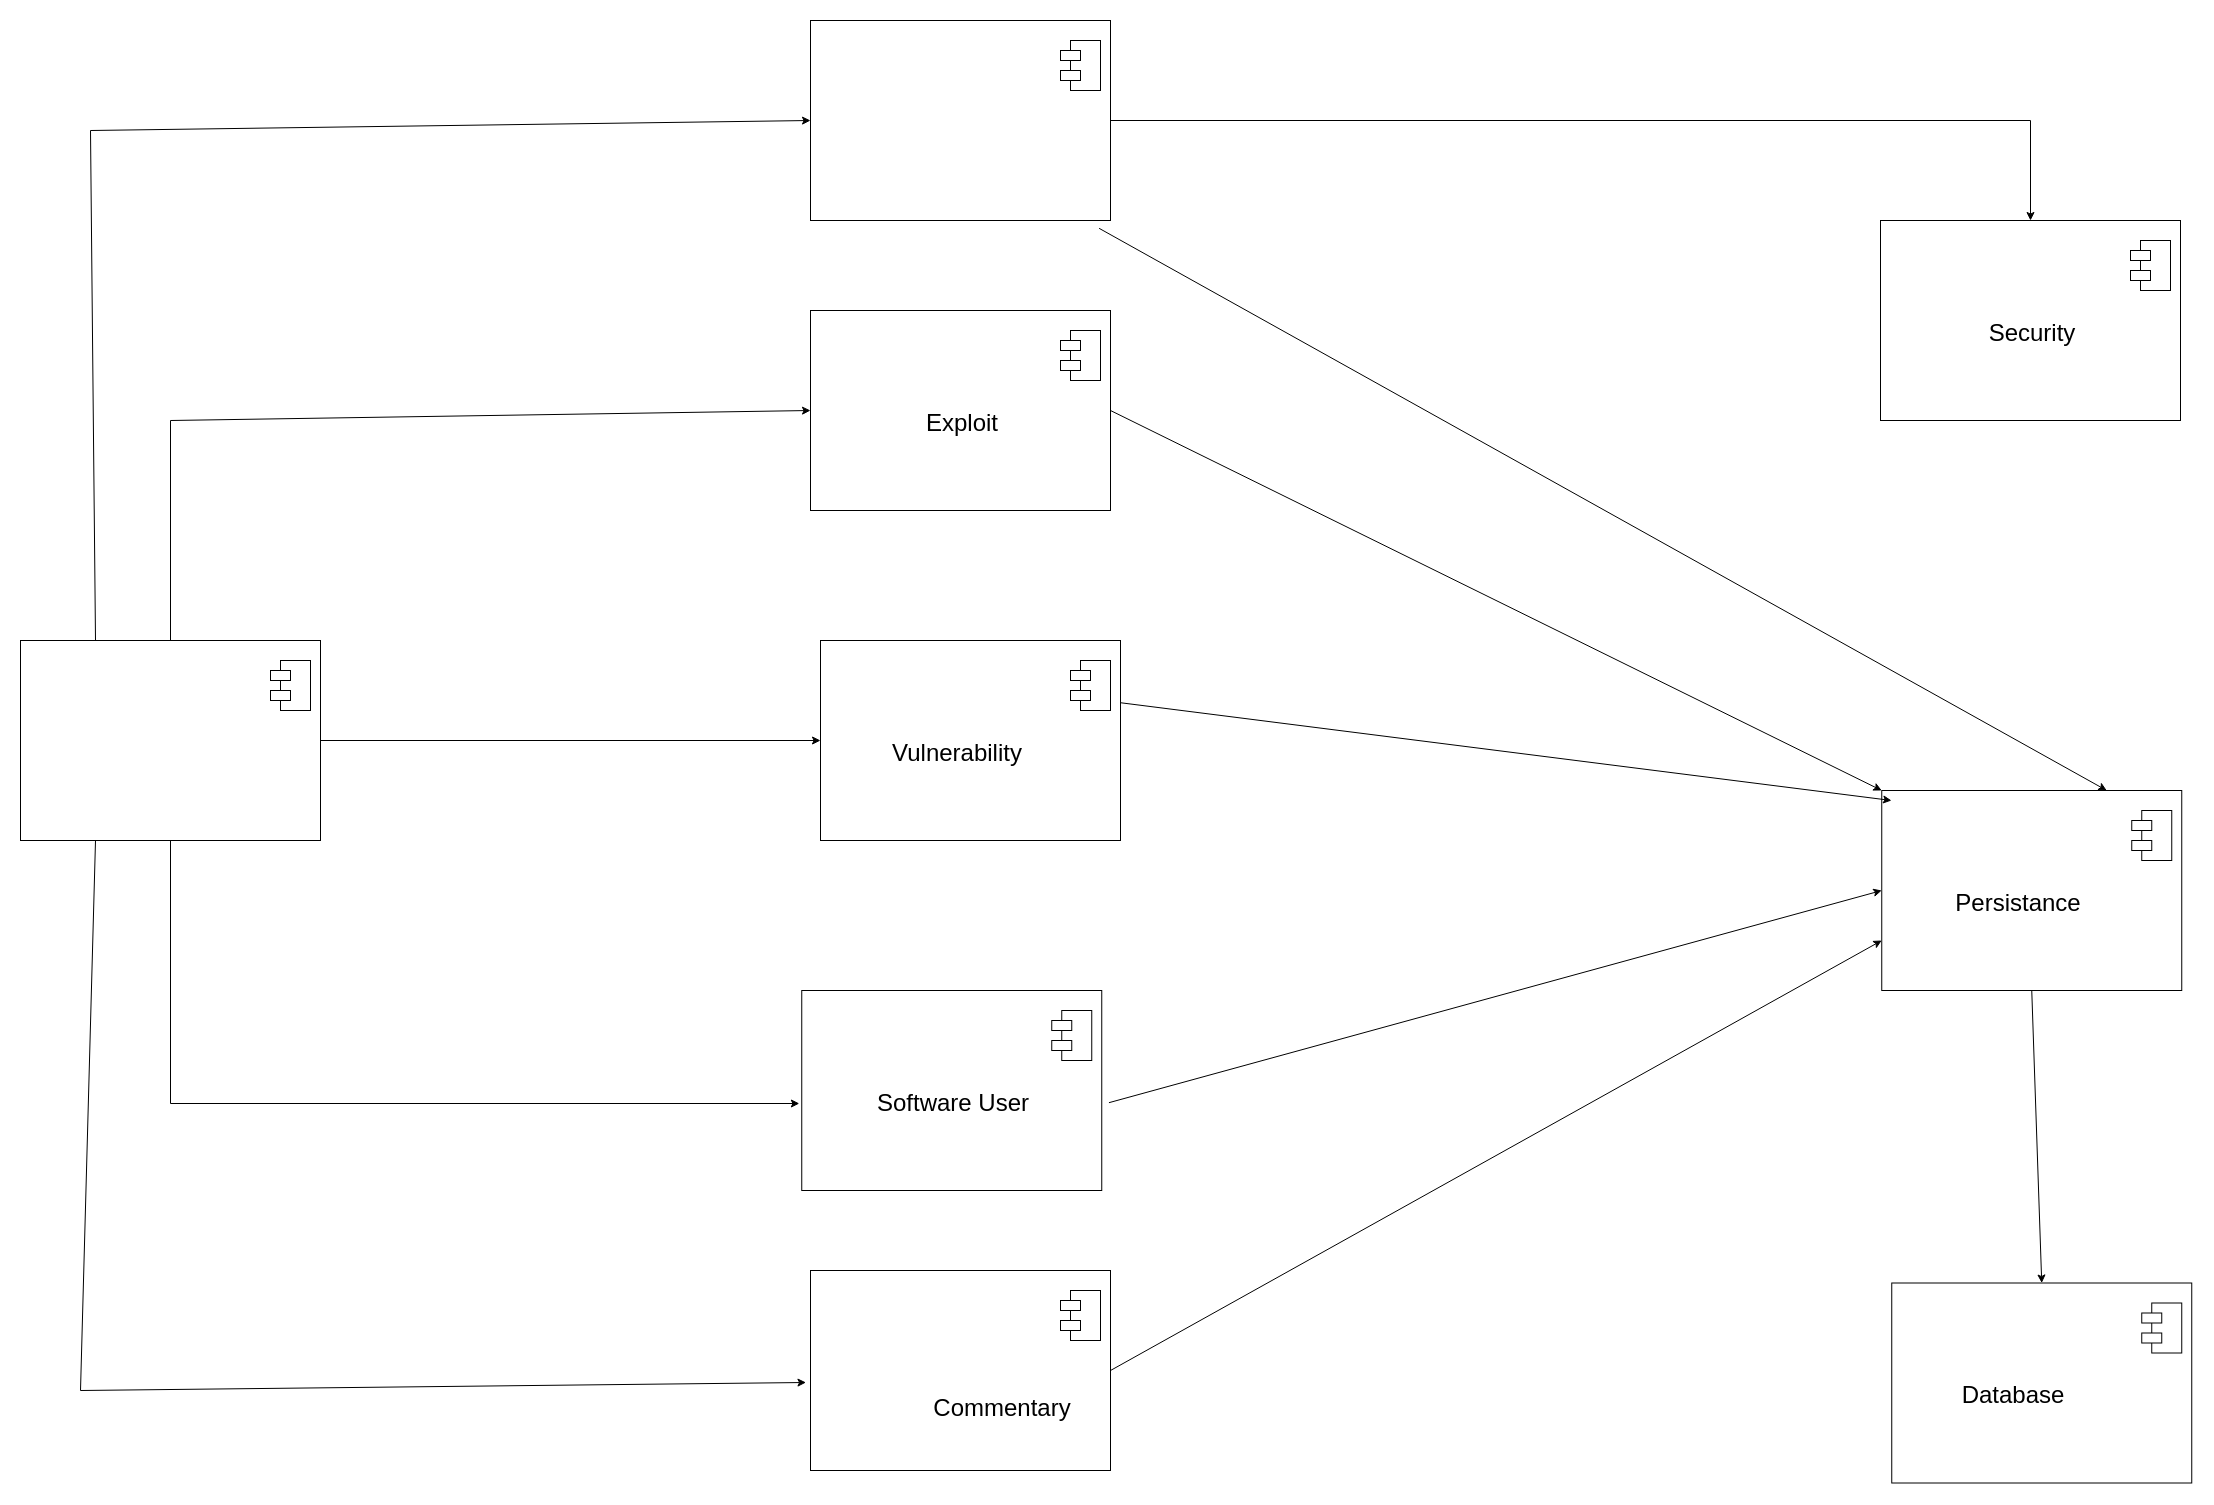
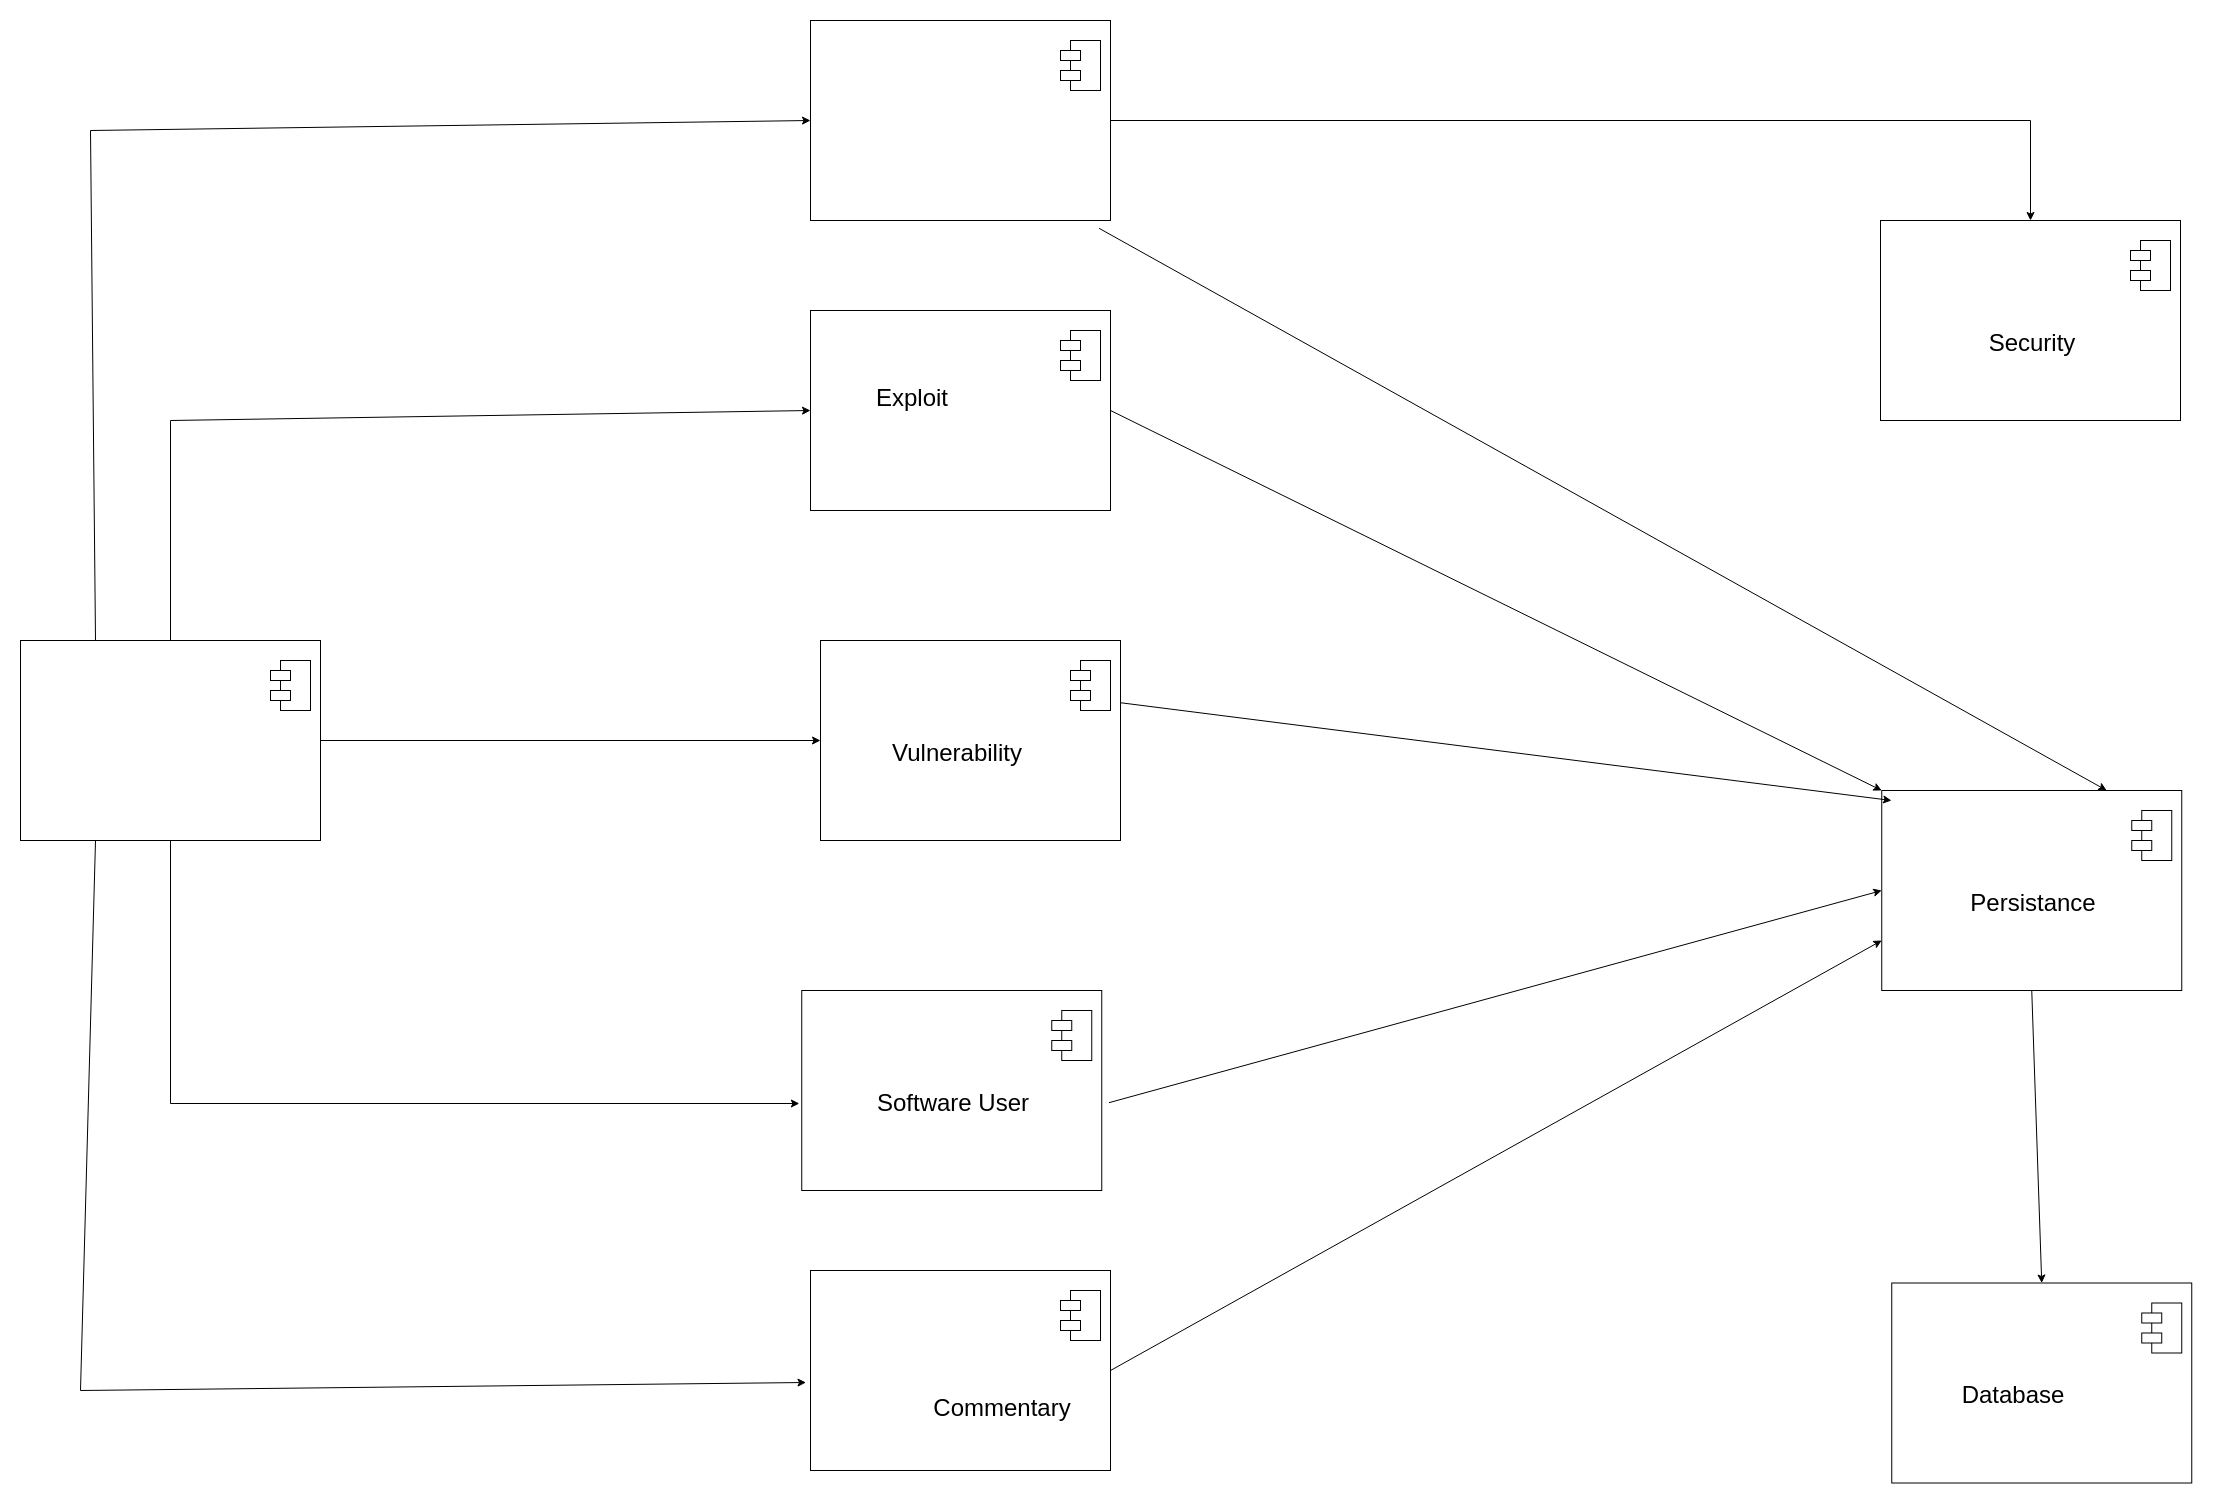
(2032, 333) -> (2032, 343)
(962, 423) -> (912, 398)
(2018, 903) -> (2033, 903)
